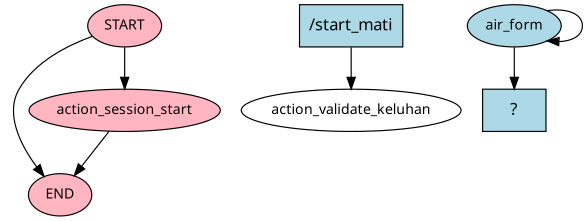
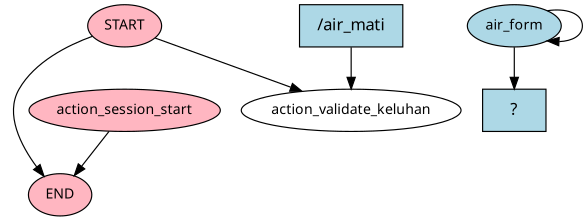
(351, 26) -> (351, 26)
(125, 62) -> (223, 63)
